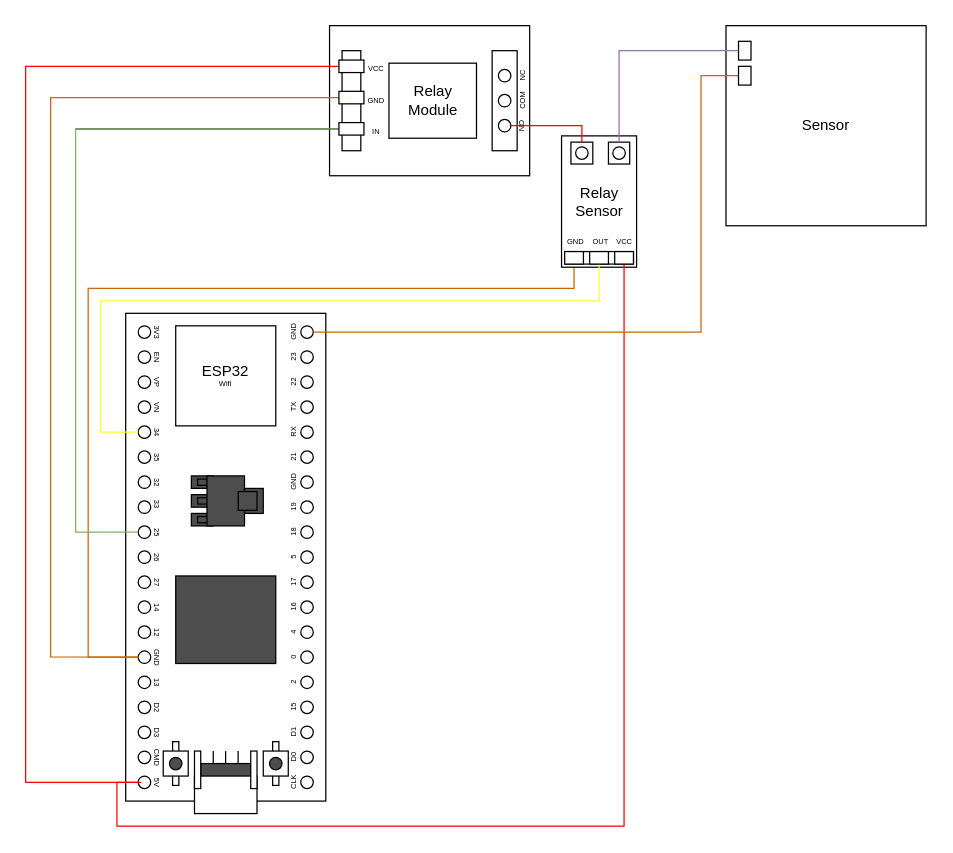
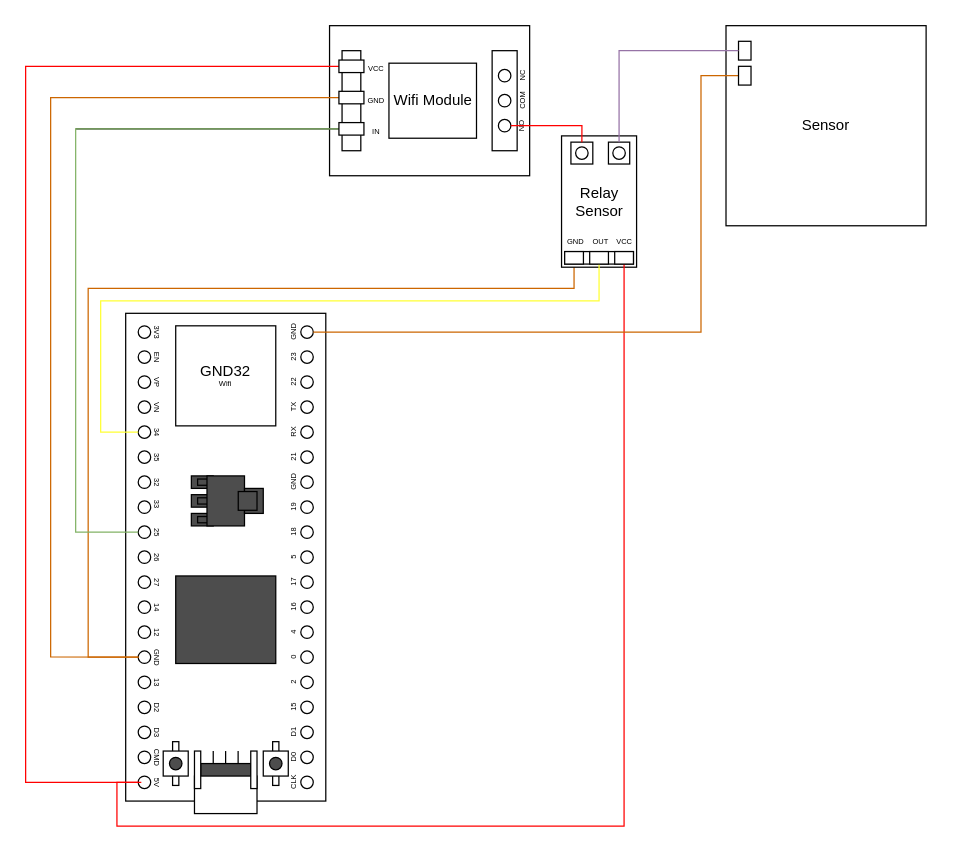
(433, 101) -> (433, 101)
(226, 376) -> (226, 376)
